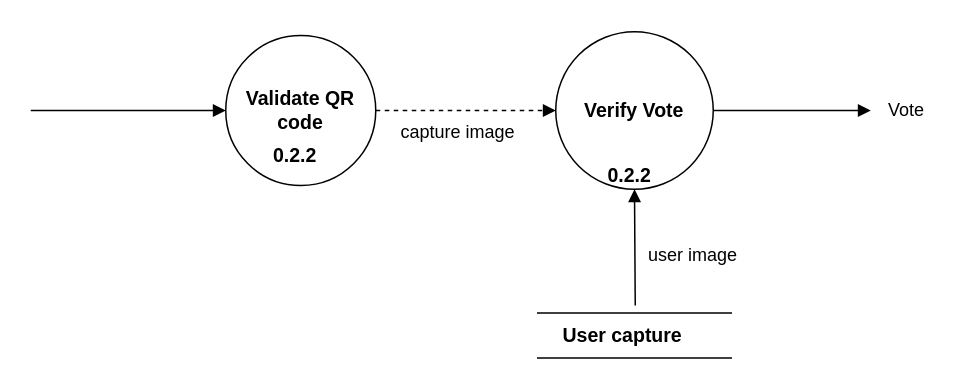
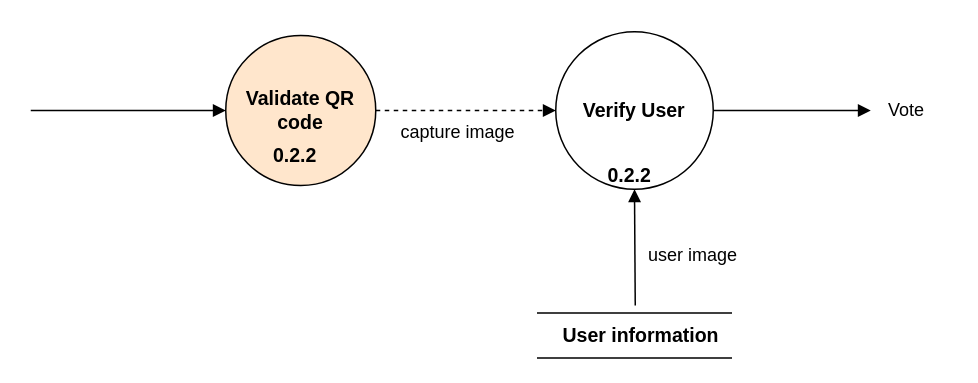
(301, 110) -> (301, 110)
(635, 110) -> (635, 110)
(626, 336) -> (643, 336)
